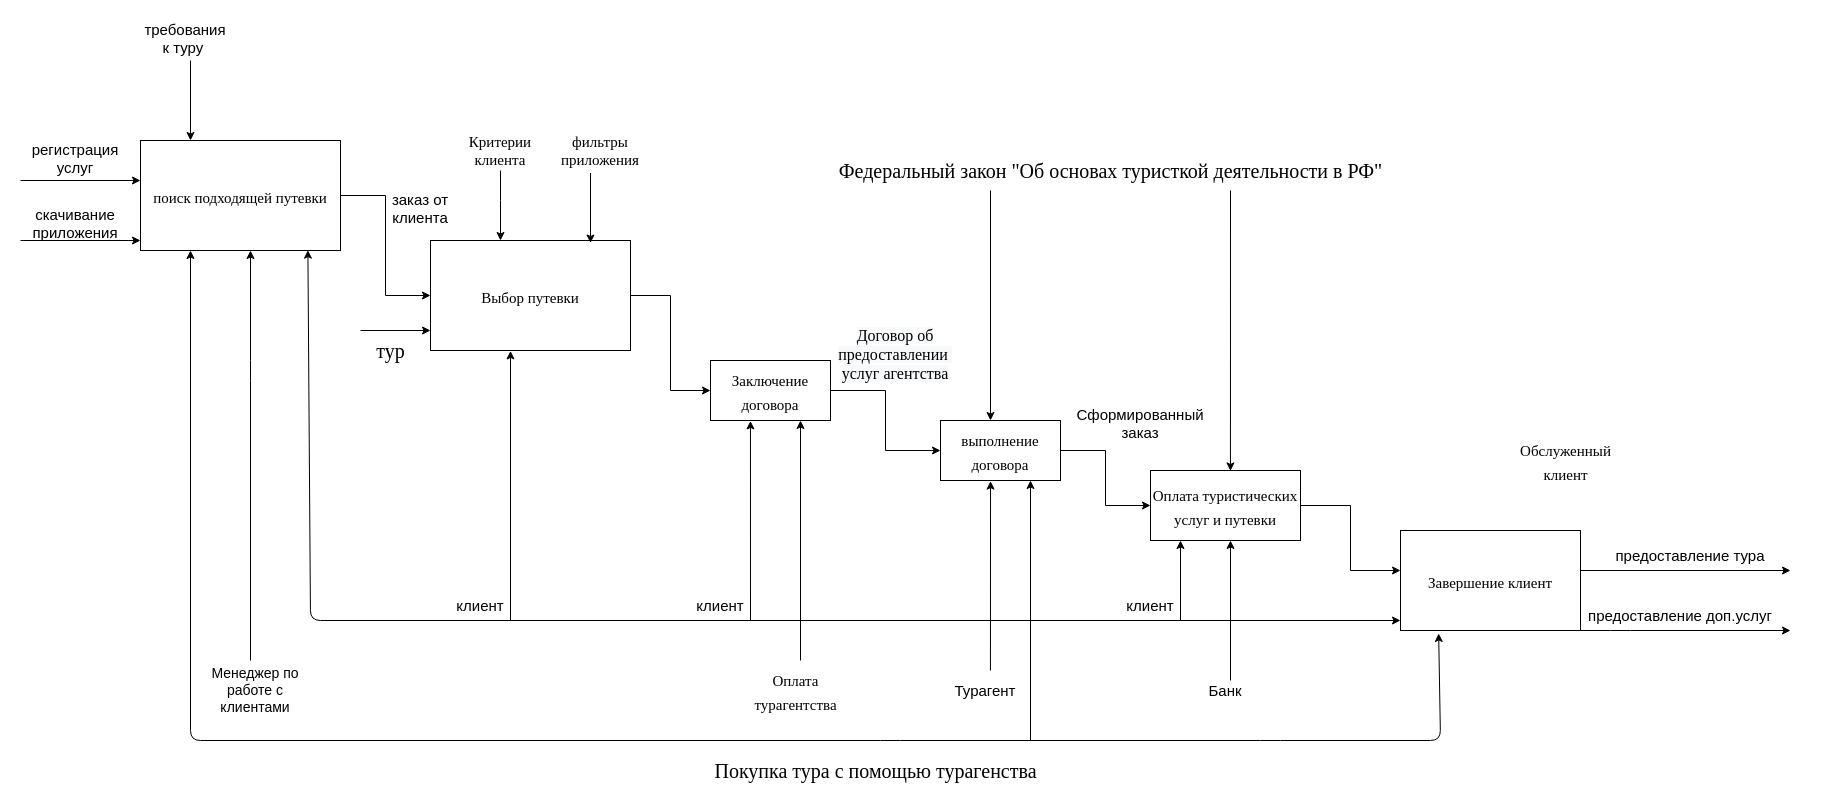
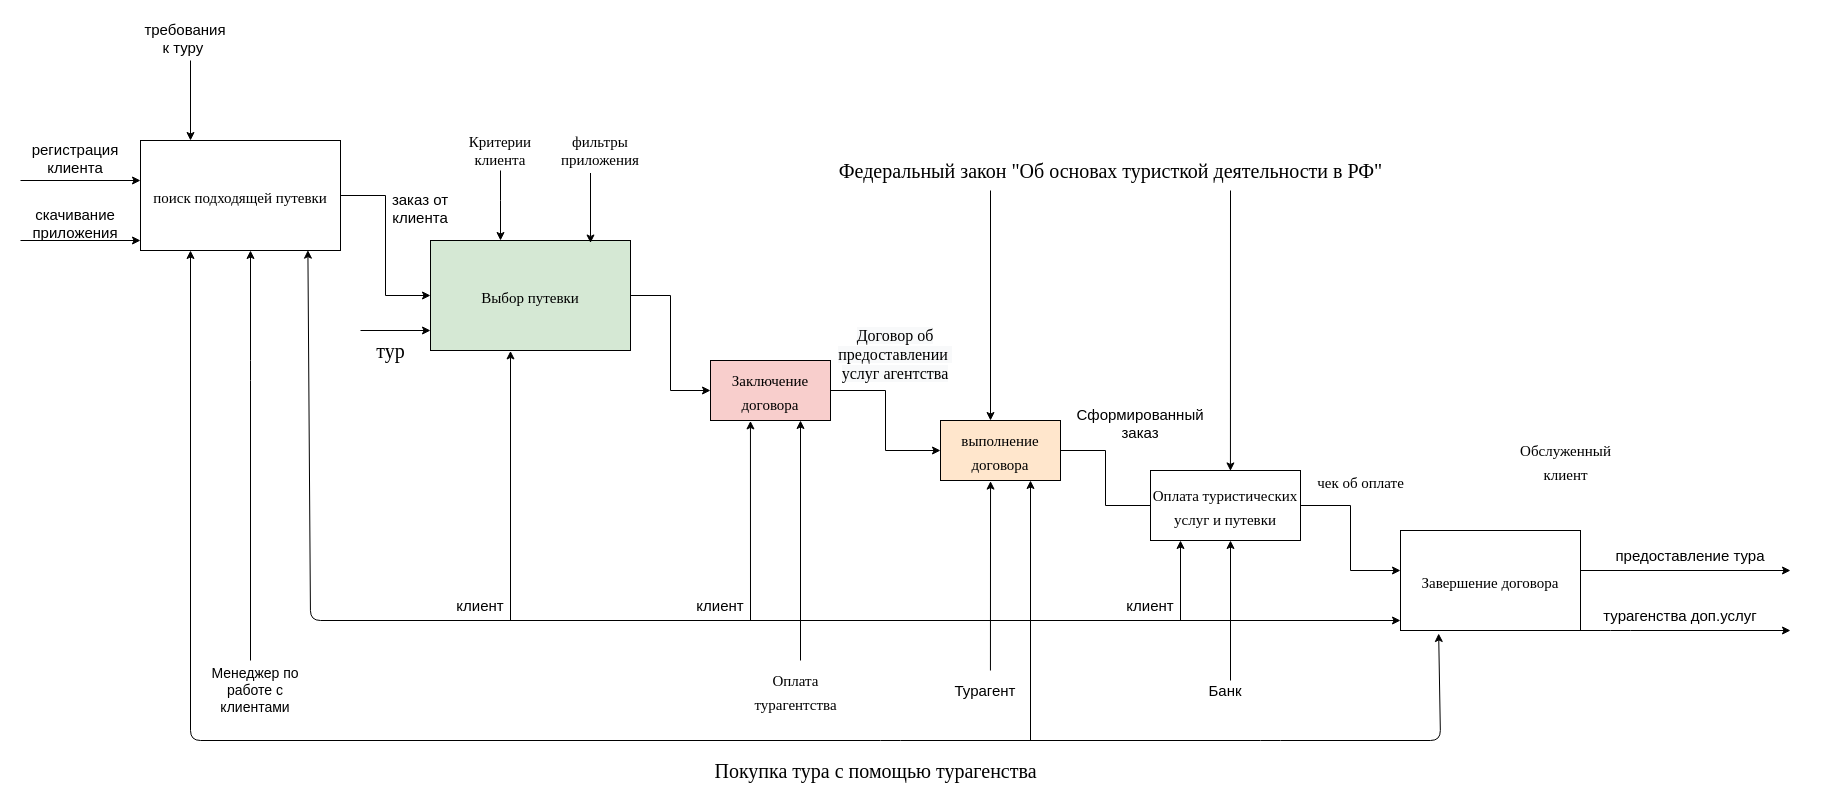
(76, 159) -> (76, 159)
(531, 296) -> (531, 296)
(771, 391) -> (771, 391)
(1001, 451) -> (1001, 451)
none -> (1361, 481)
(1142, 506) -> (1144, 506)
(1491, 581) -> (1491, 581)
(1681, 616) -> (1681, 616)
